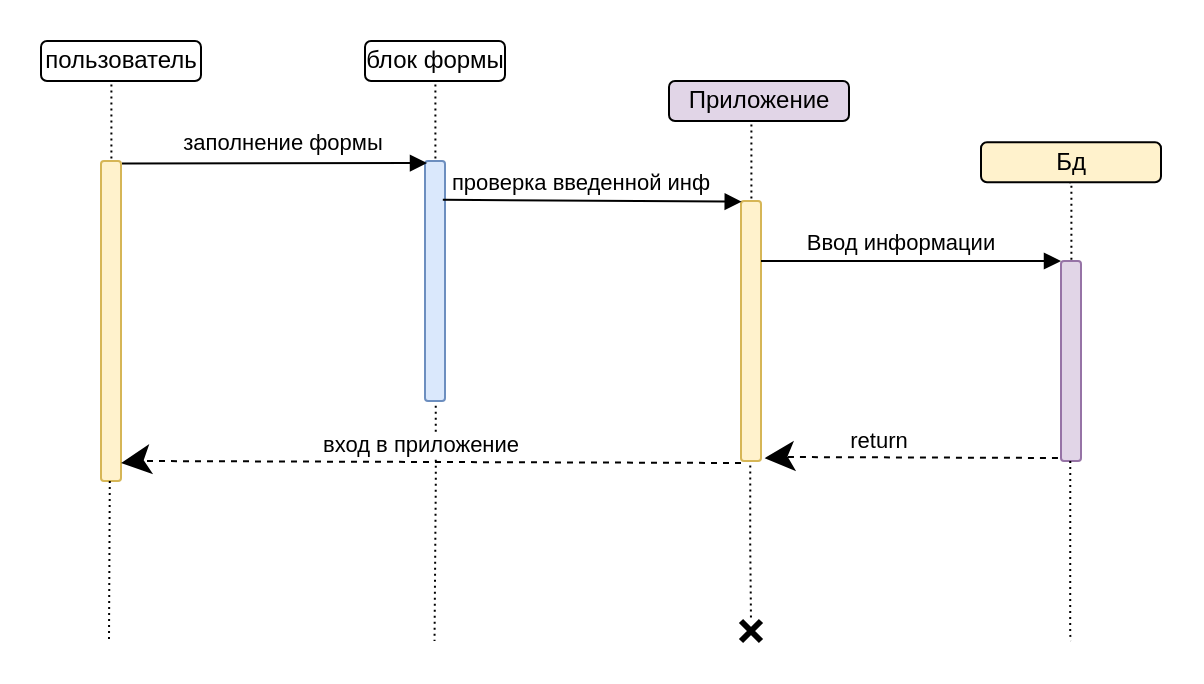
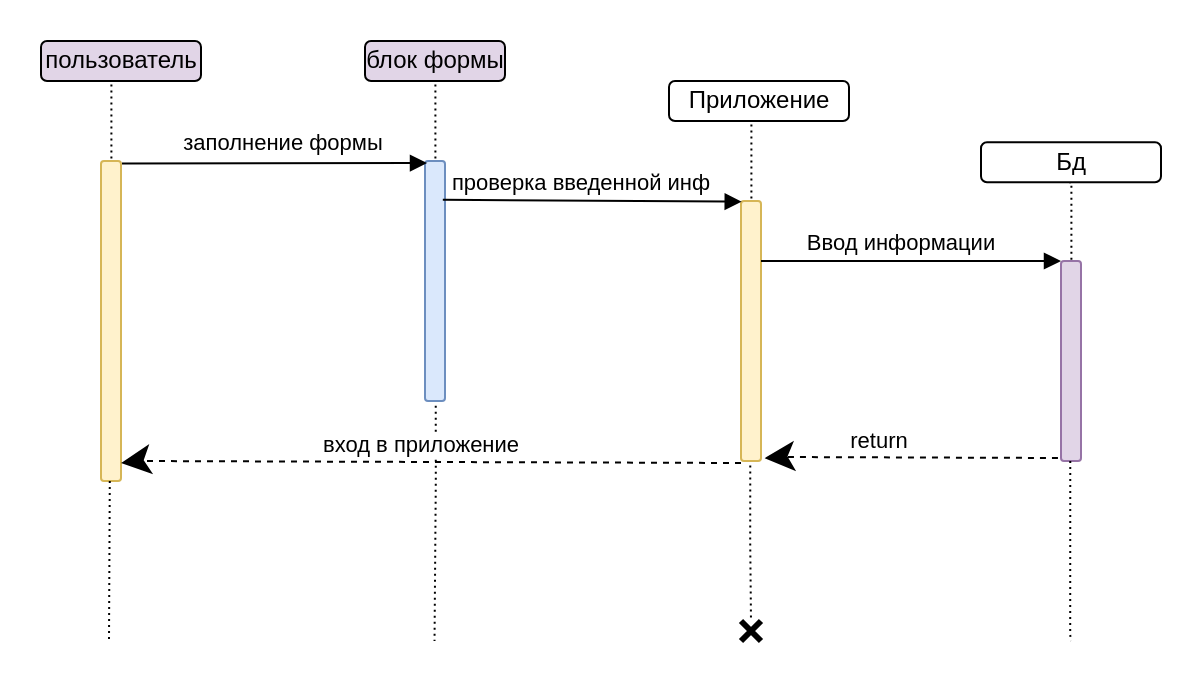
(121, 61) -> (121, 61)
(435, 61) -> (435, 61)
(759, 101) -> (759, 101)
(1071, 162) -> (1071, 162)
